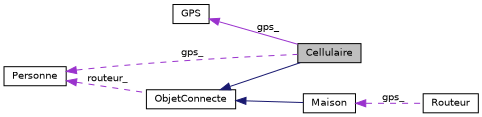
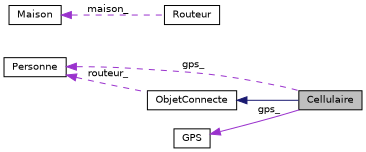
(392, 98) -> (107, 10)
(275, 102) -> none
